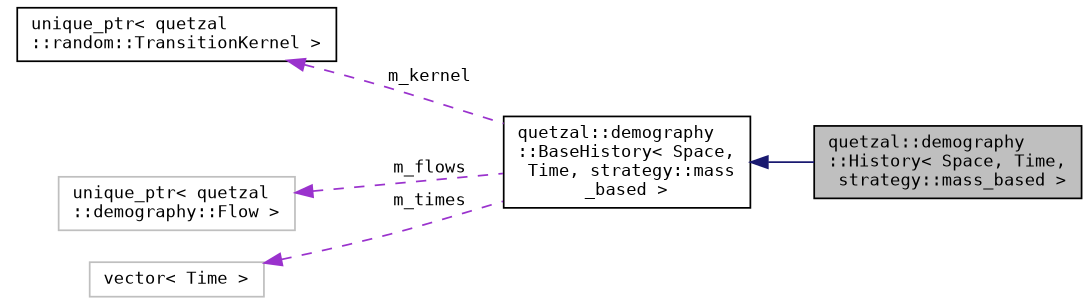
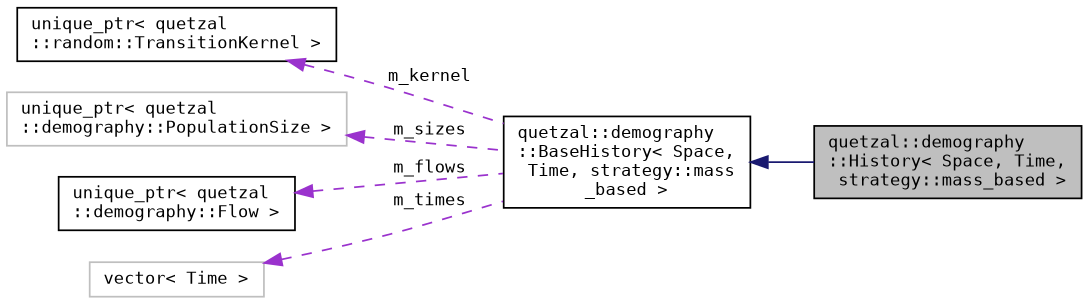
none -> (177, 119)
(177, 204) -> (177, 204)
